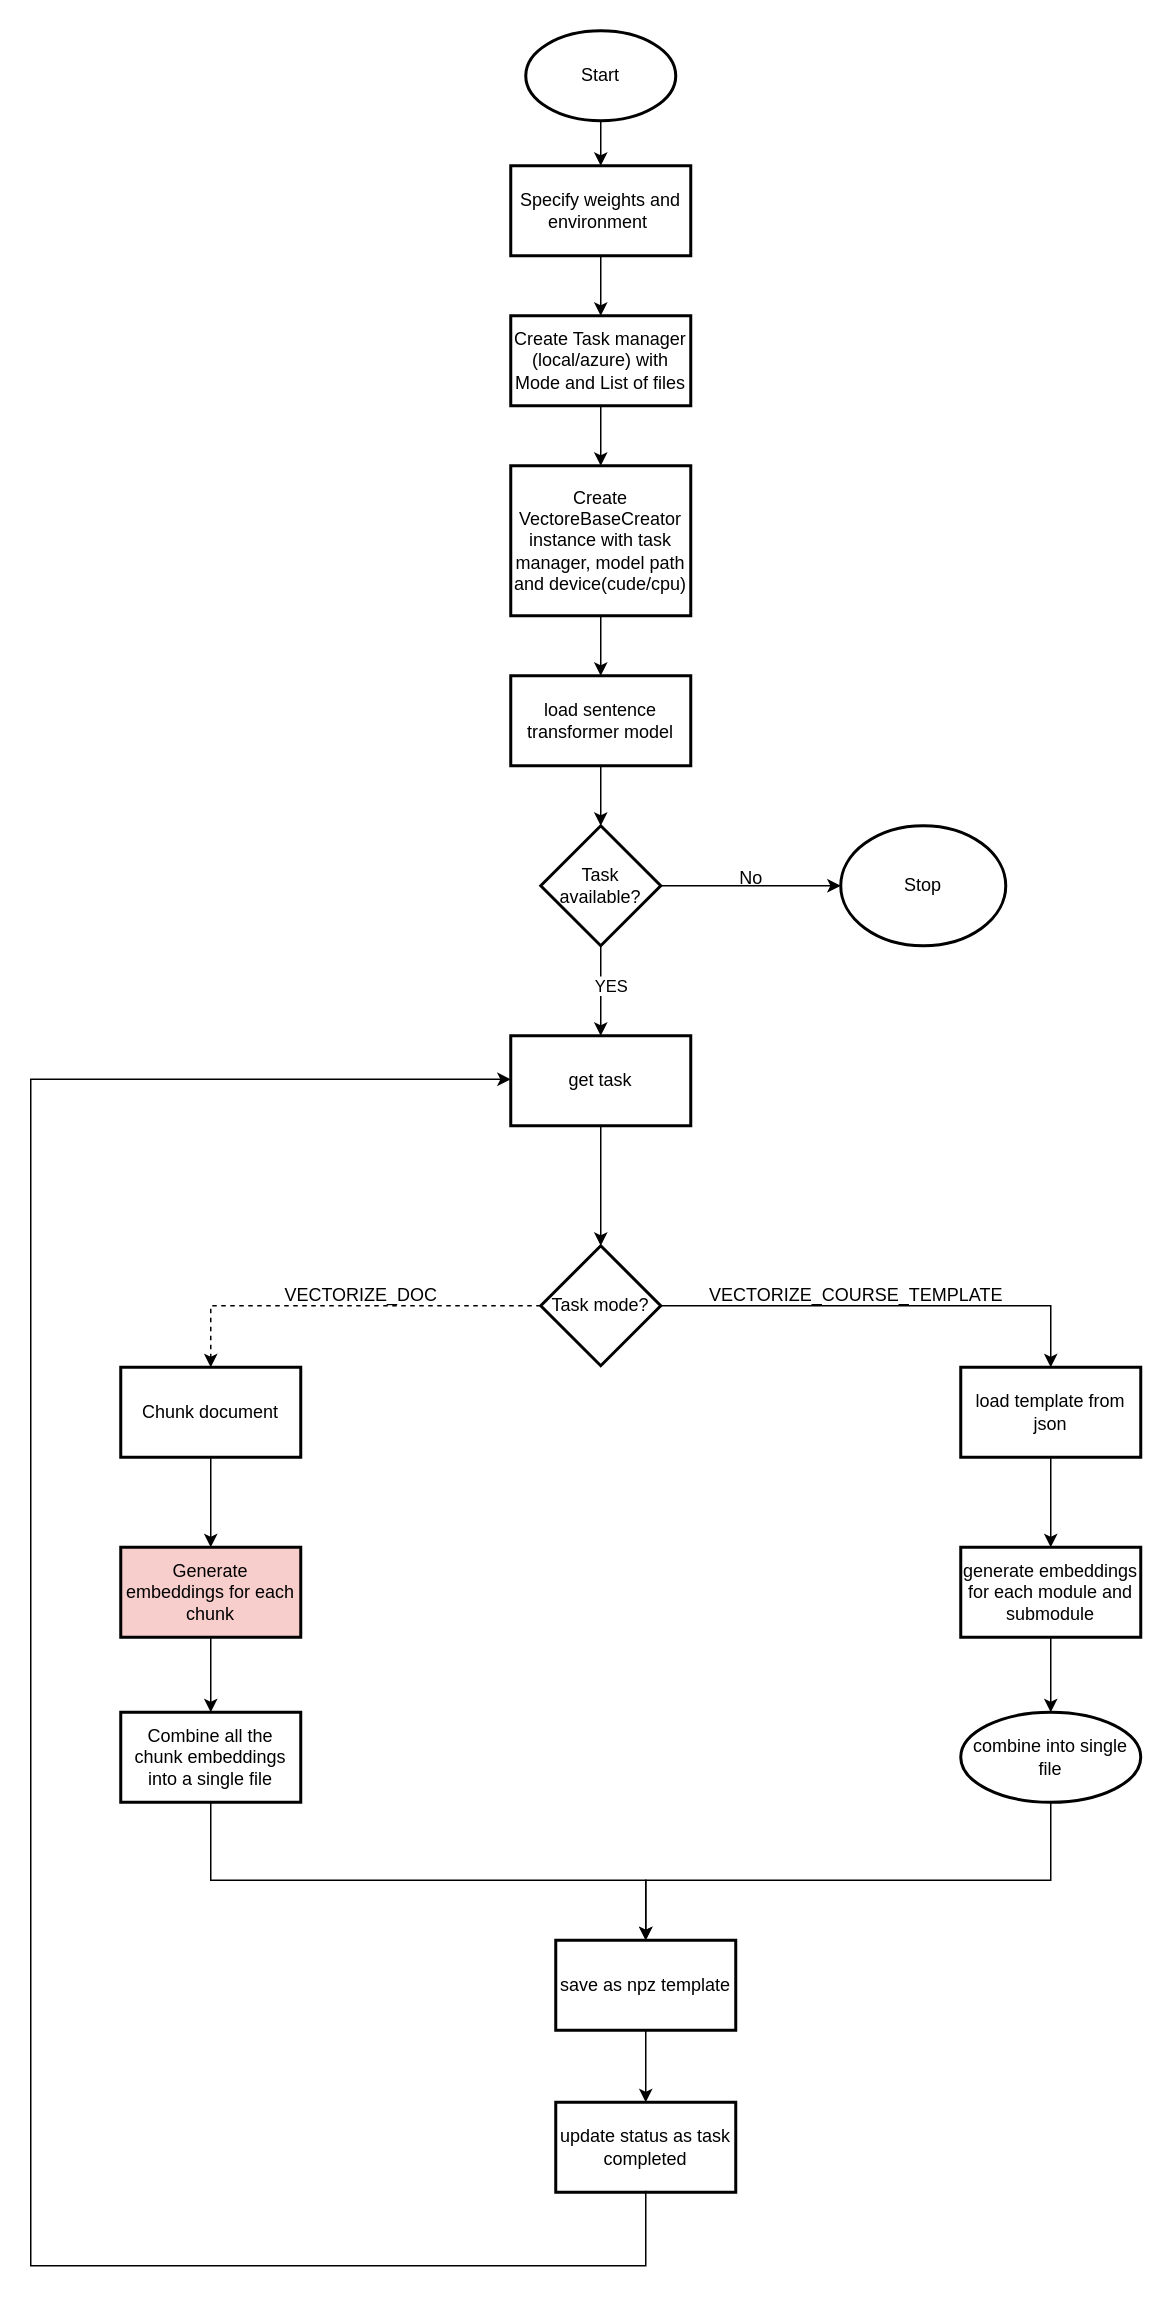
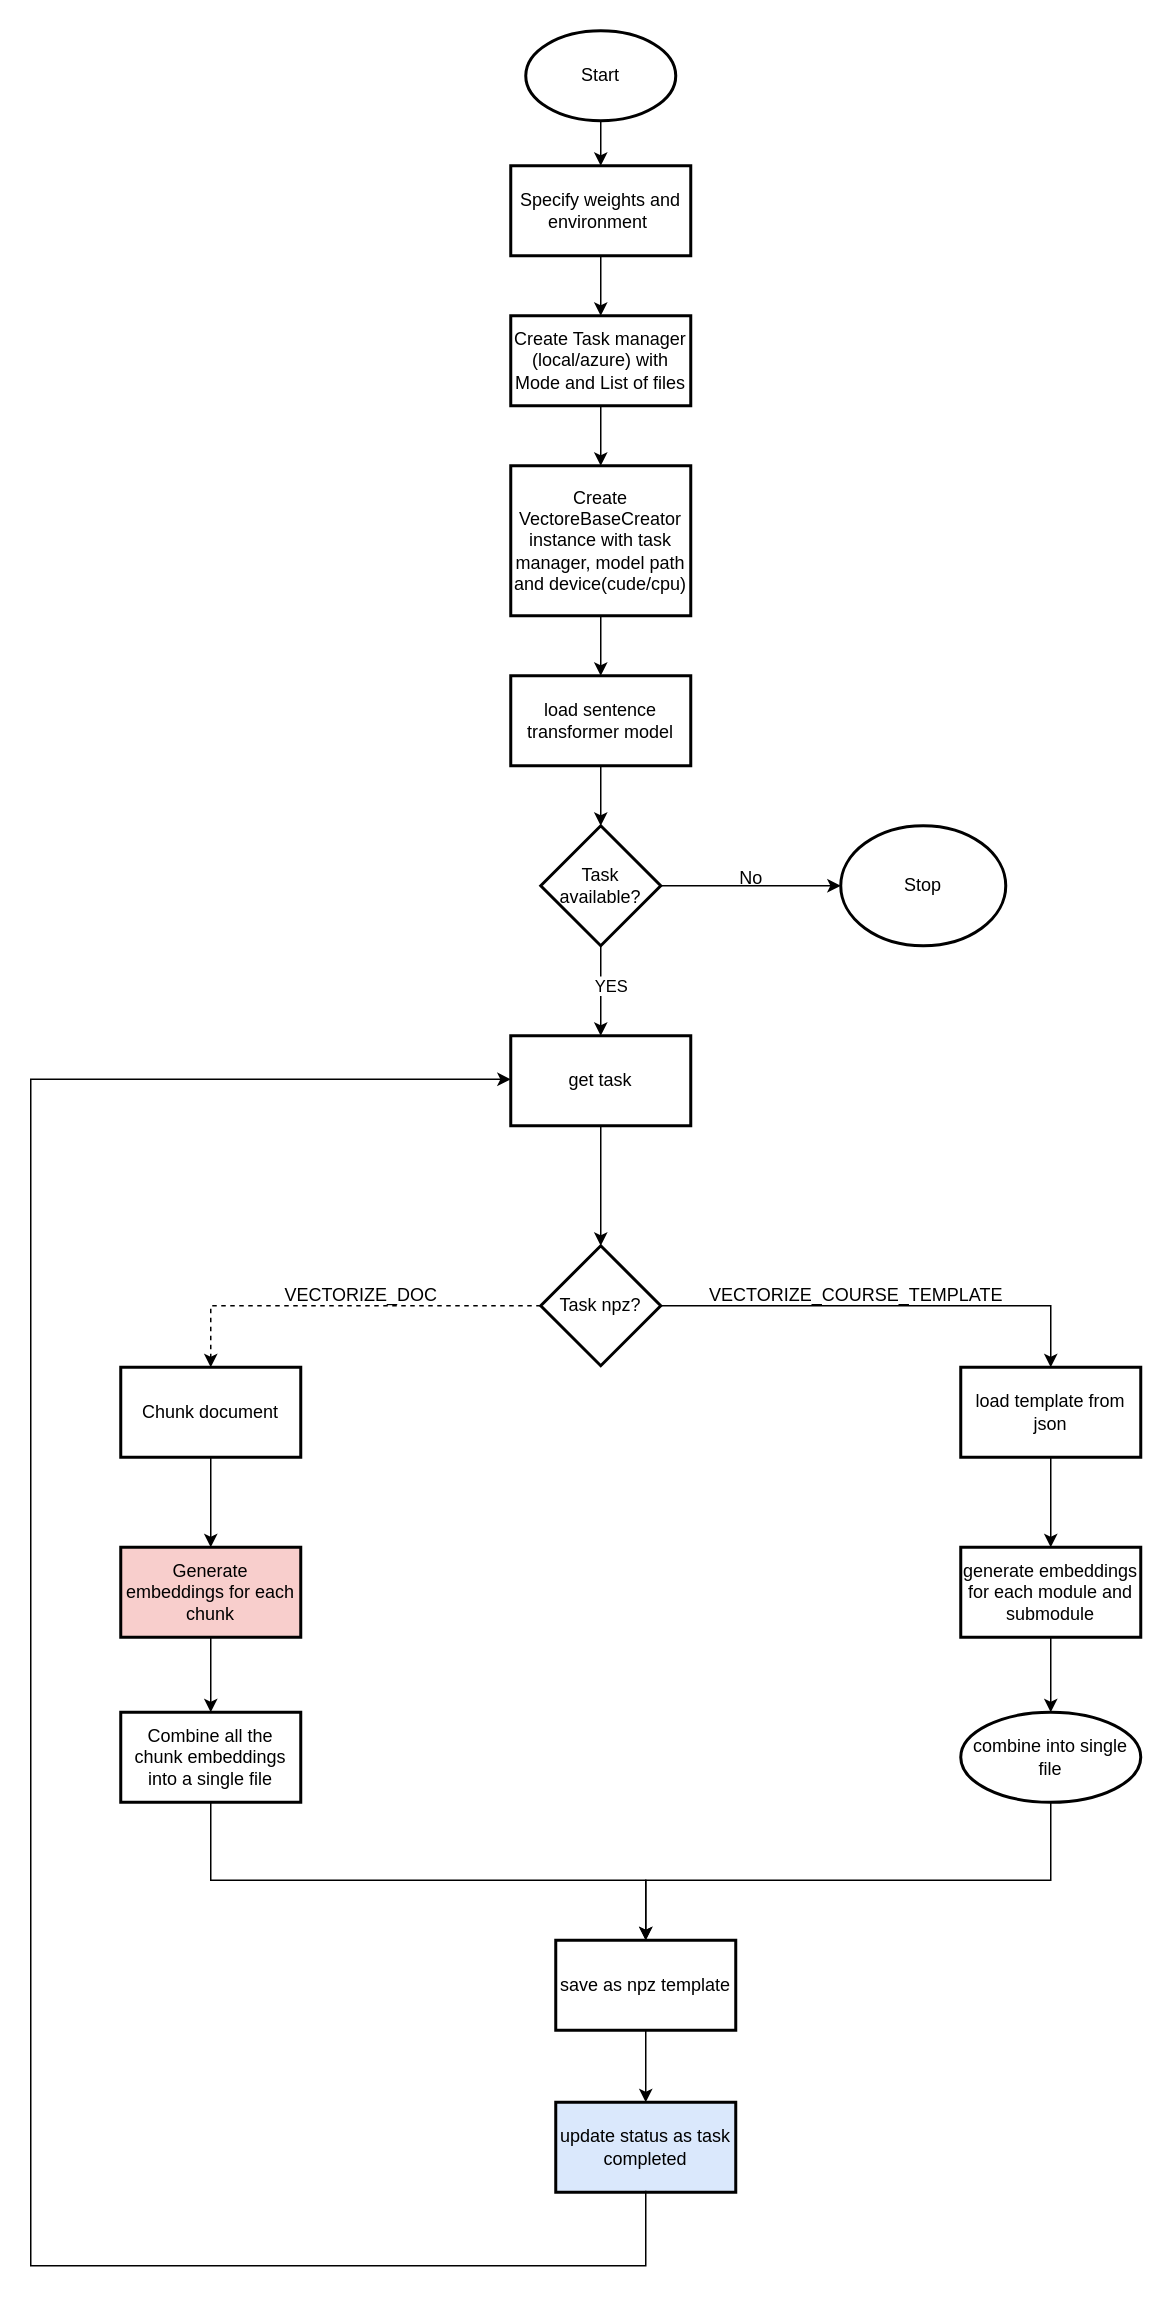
(601, 1306) -> (601, 1306)
(646, 2147) -> (646, 2147)
